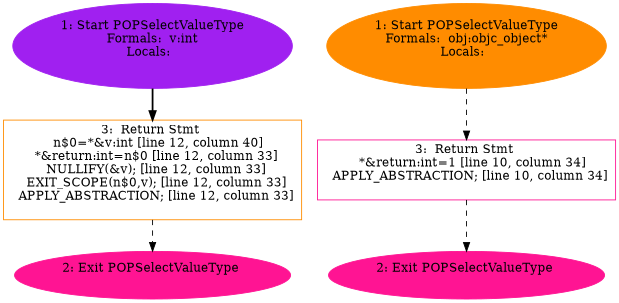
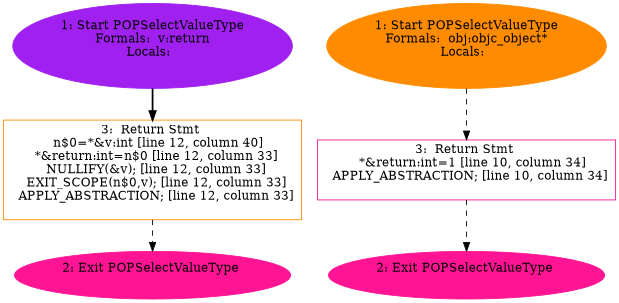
(153, 46) -> (153, 46)
